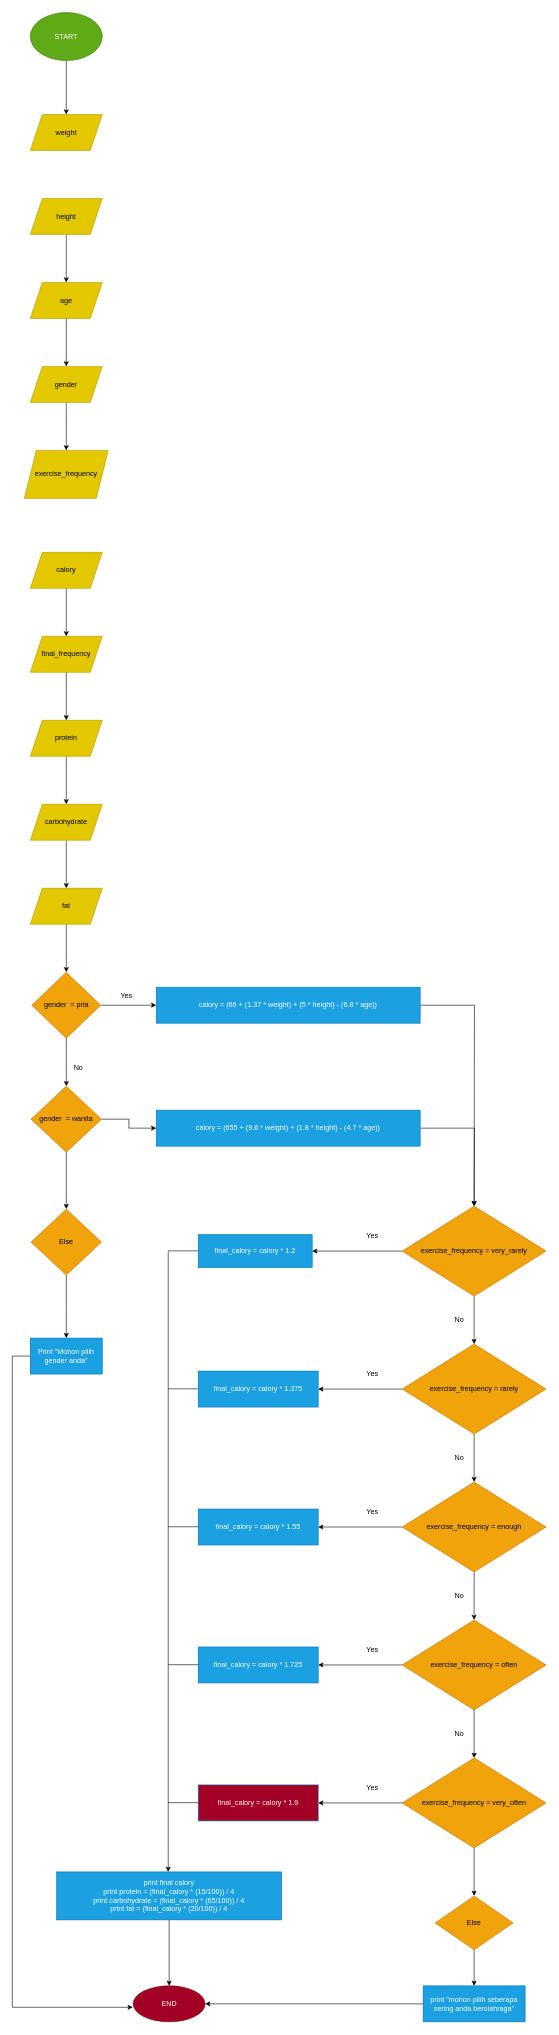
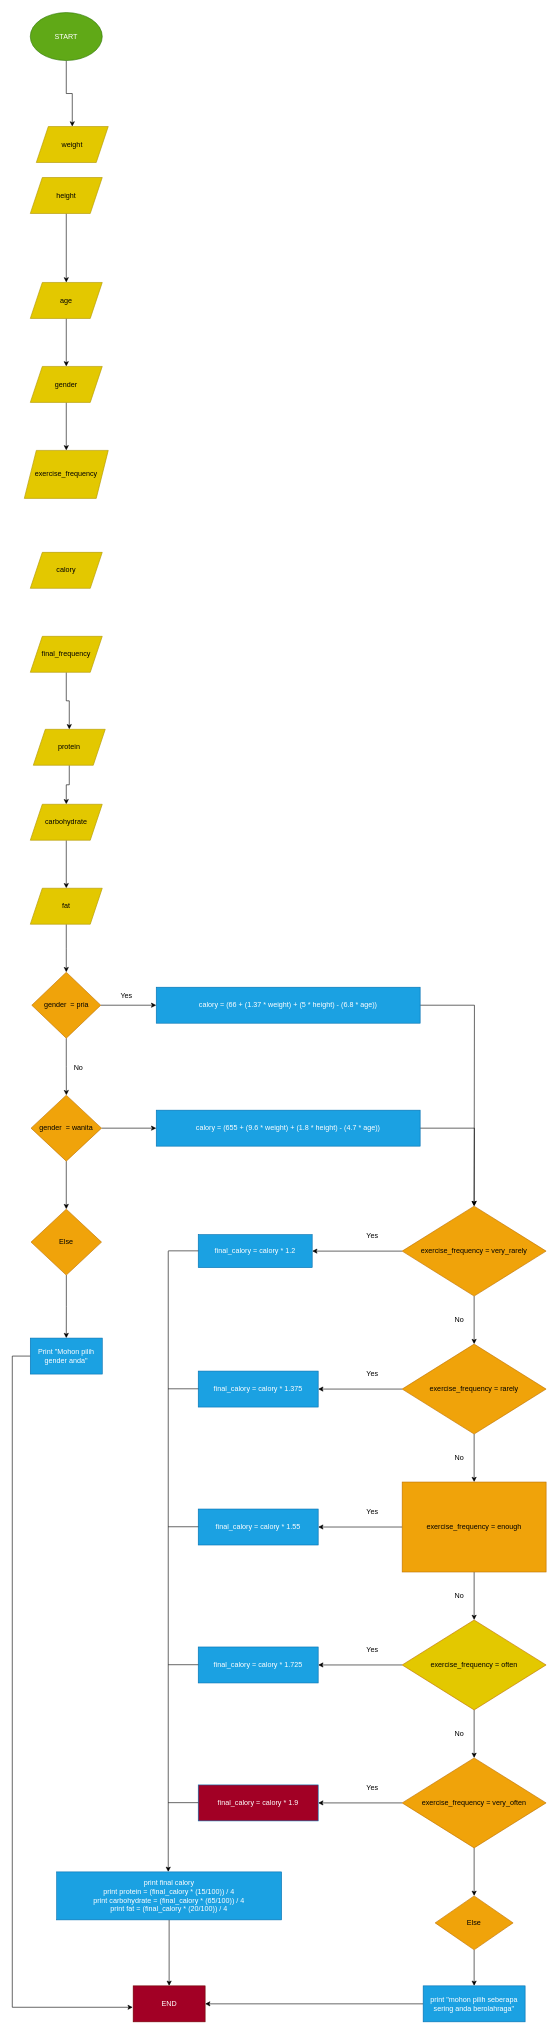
(66, 132) -> (72, 144)
(66, 216) -> (66, 195)
(66, 630) -> none
(66, 738) -> (69, 747)
(66, 1119) -> (66, 1128)
(474, 1527) -> (474, 1527)
(474, 1665) -> (474, 1665)
(169, 2004) -> (169, 2004)
